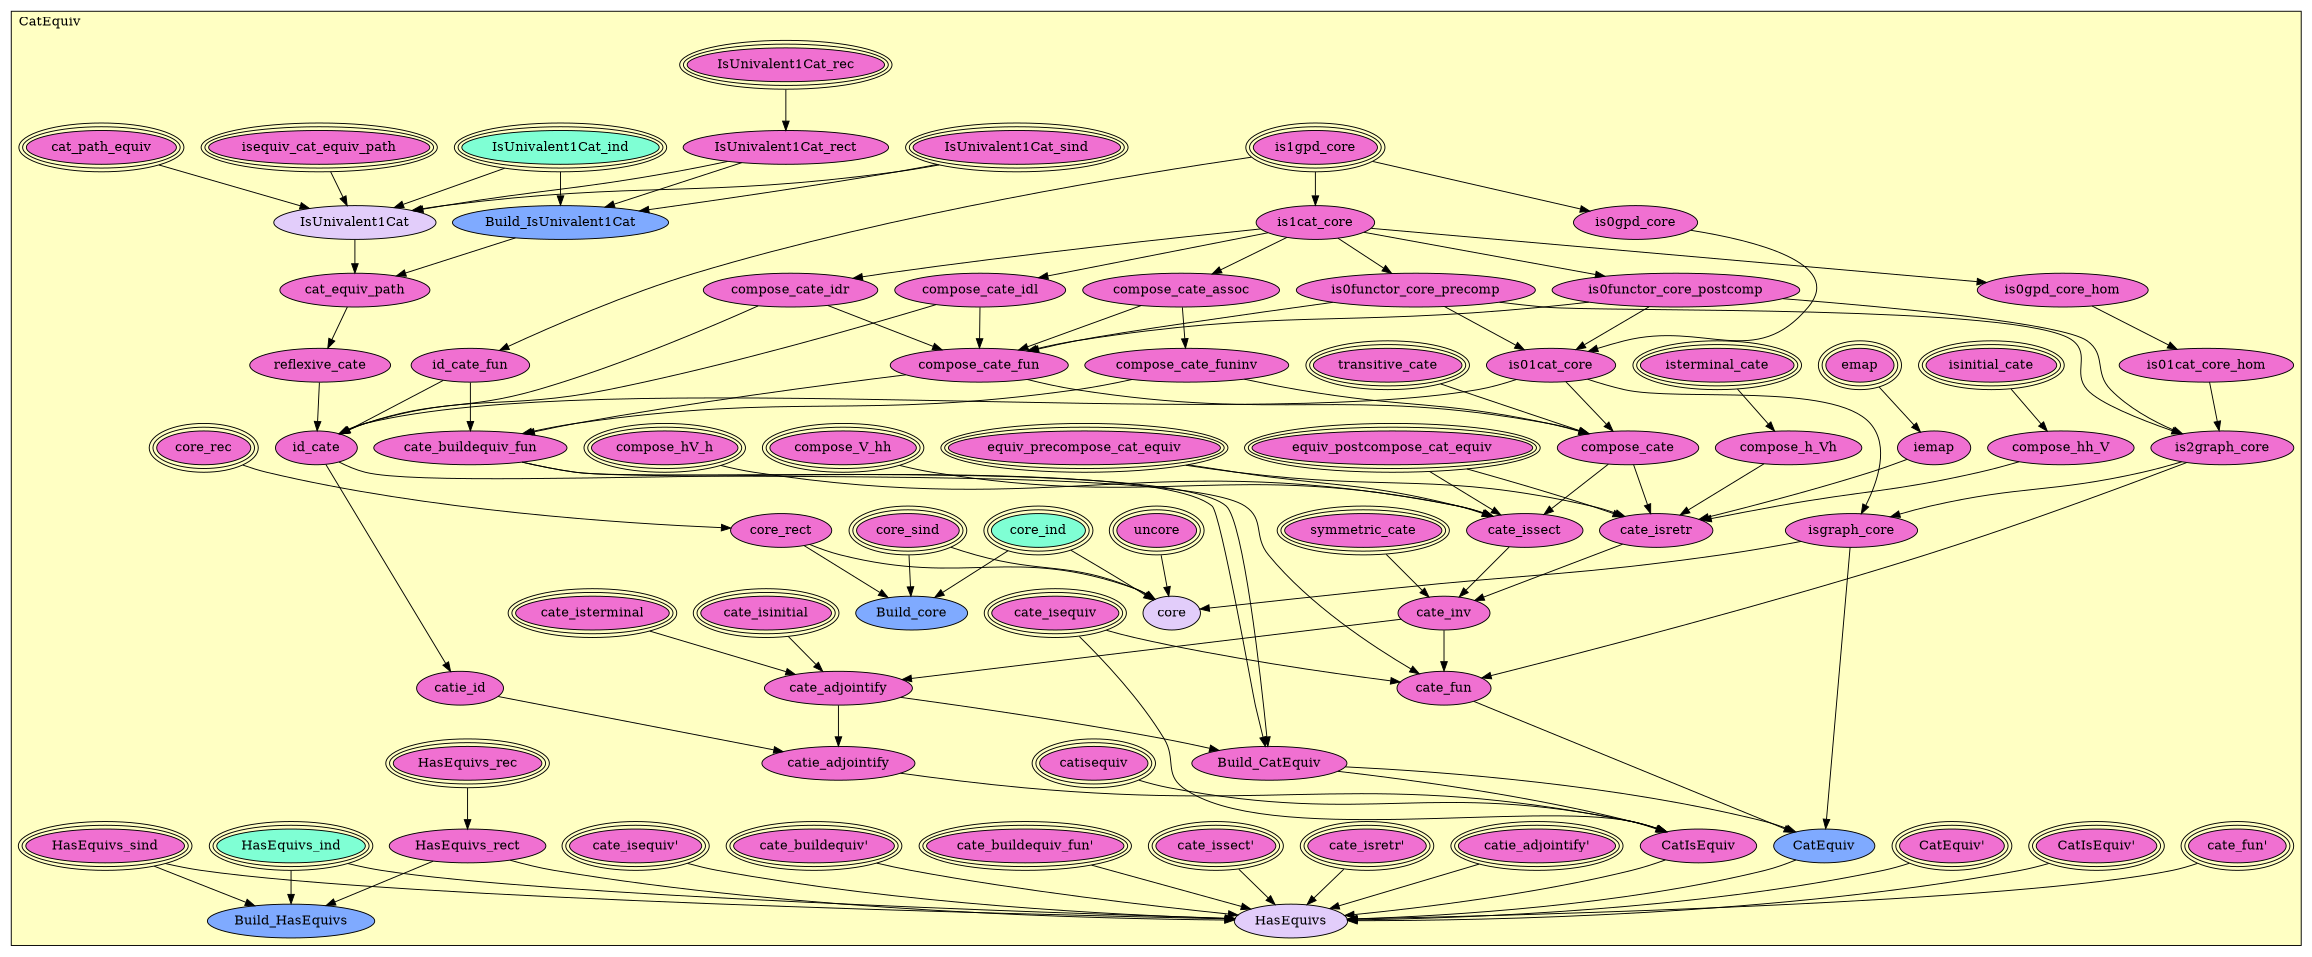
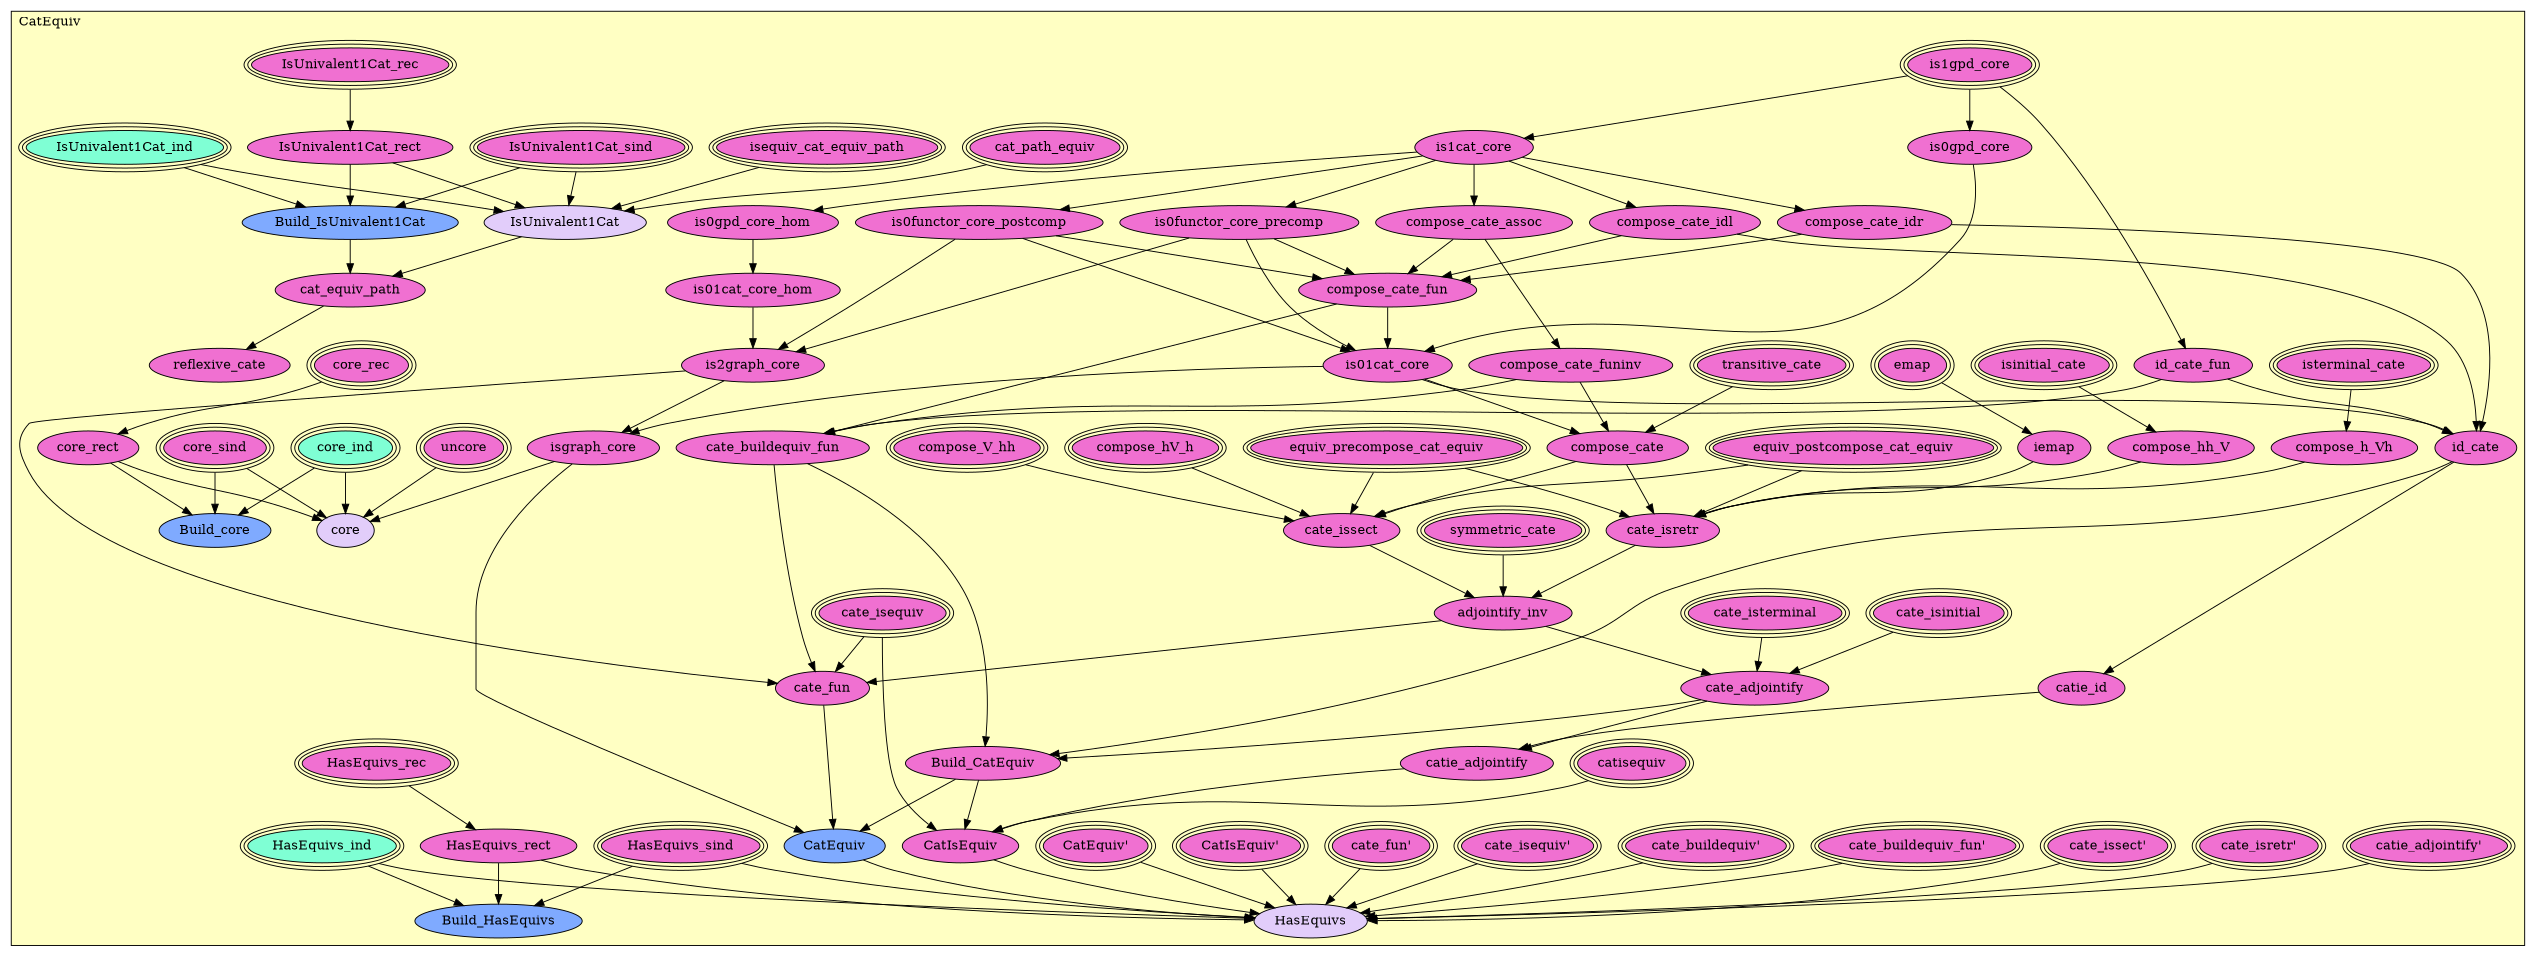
(318, 402) -> none
(1304, 405) -> (1388, 323)
(1444, 613) -> (1503, 613)
